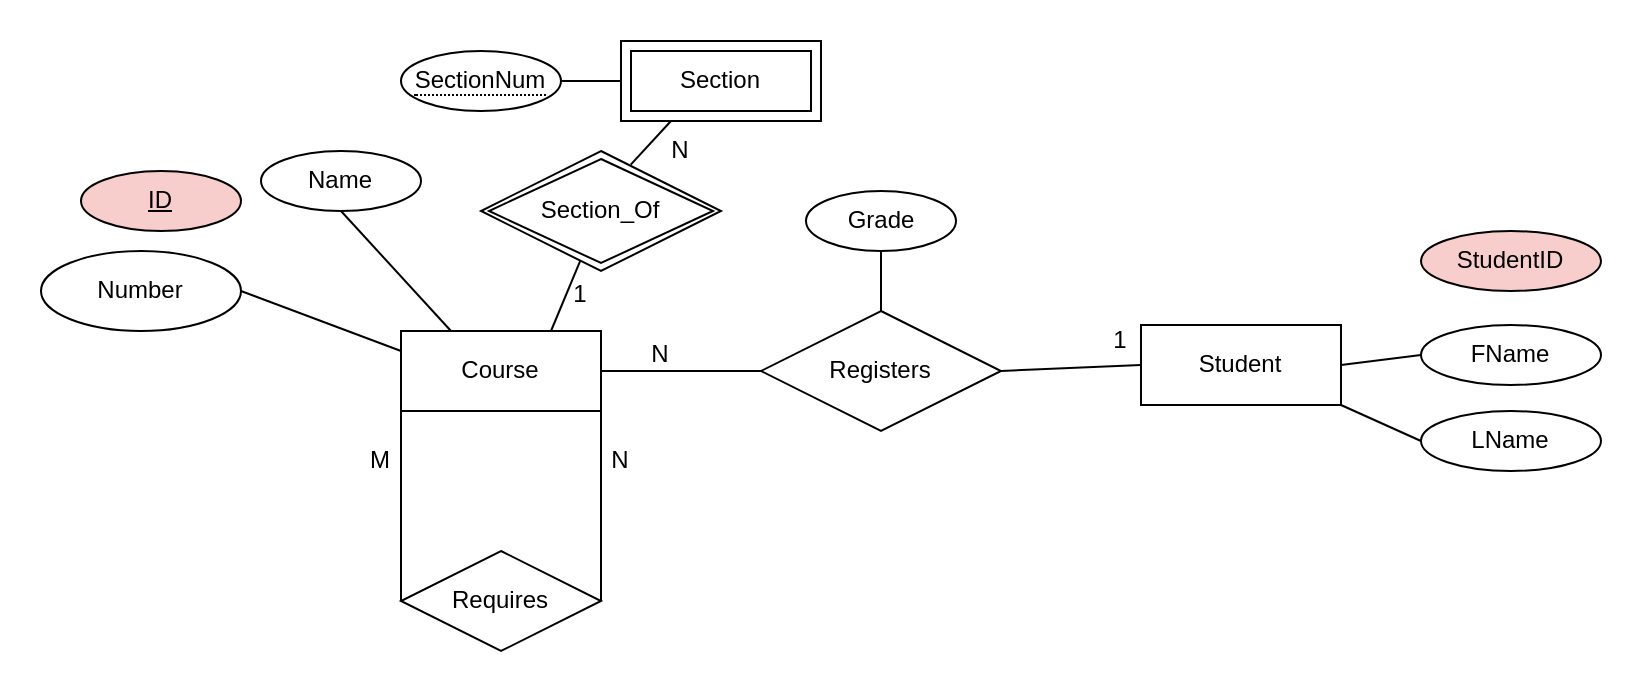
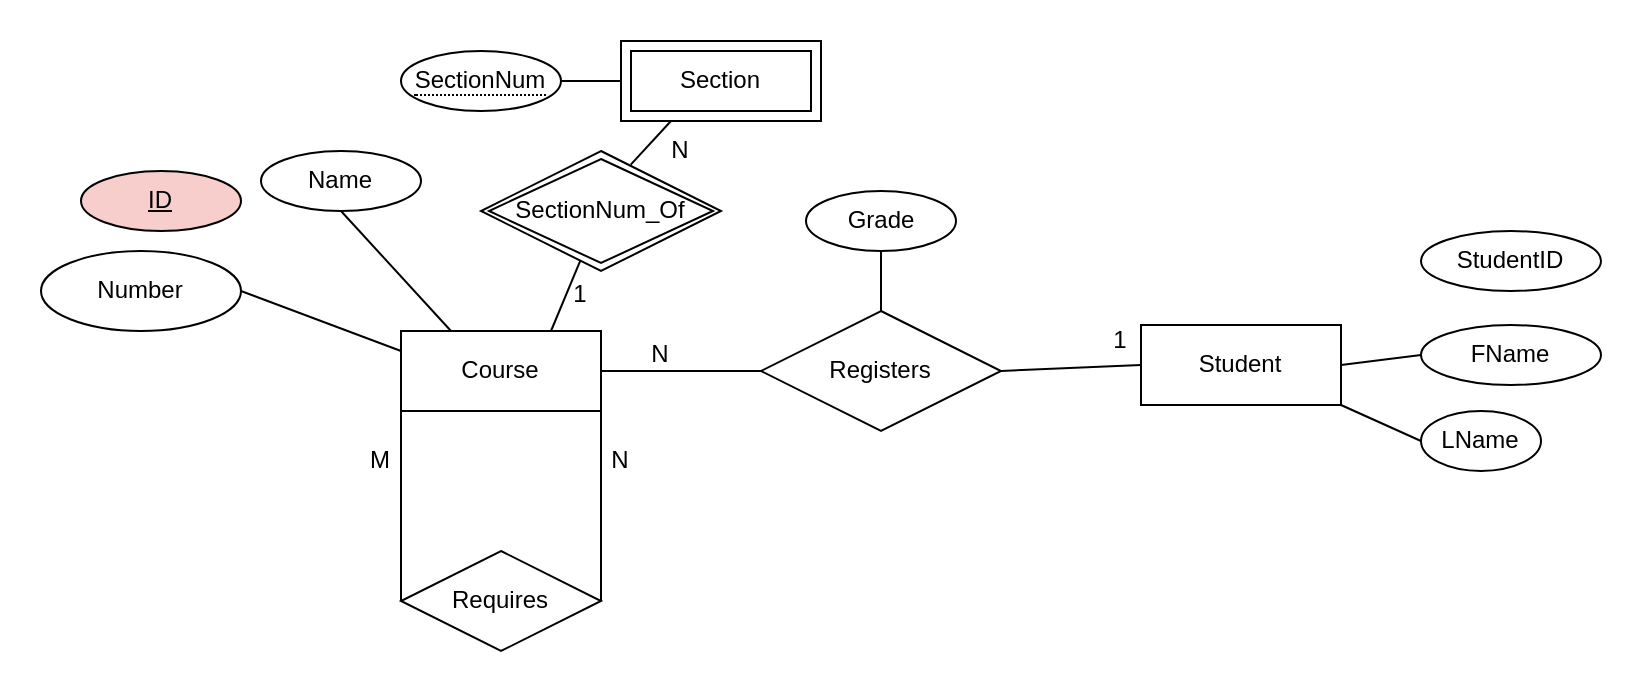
(601, 211) -> (601, 211)
(1511, 261) -> (1511, 261)
(1511, 441) -> (1481, 441)
